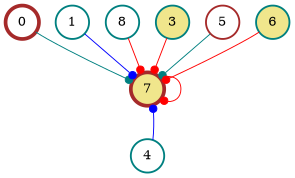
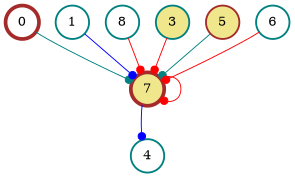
(223, 22) -> (223, 22)
(273, 22) -> (273, 22)
(154, 126) -> (141, 119)
